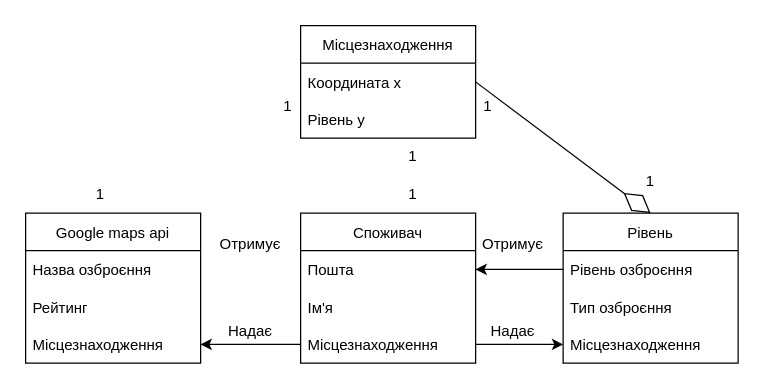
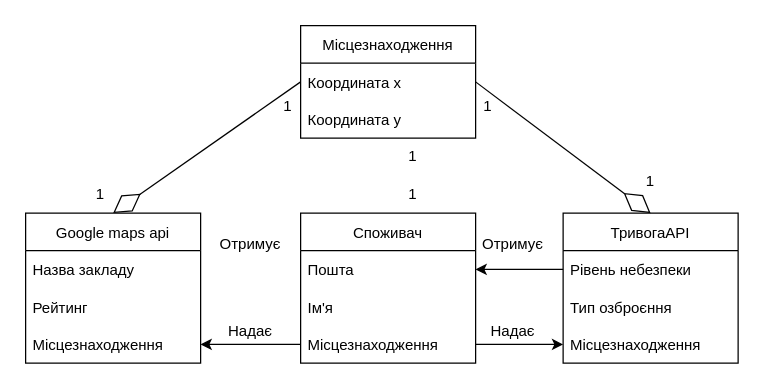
(339, 120) -> (356, 120)
none -> (219, 139)
(650, 233) -> (650, 233)
(94, 270) -> (85, 270)
(635, 270) -> (635, 270)
